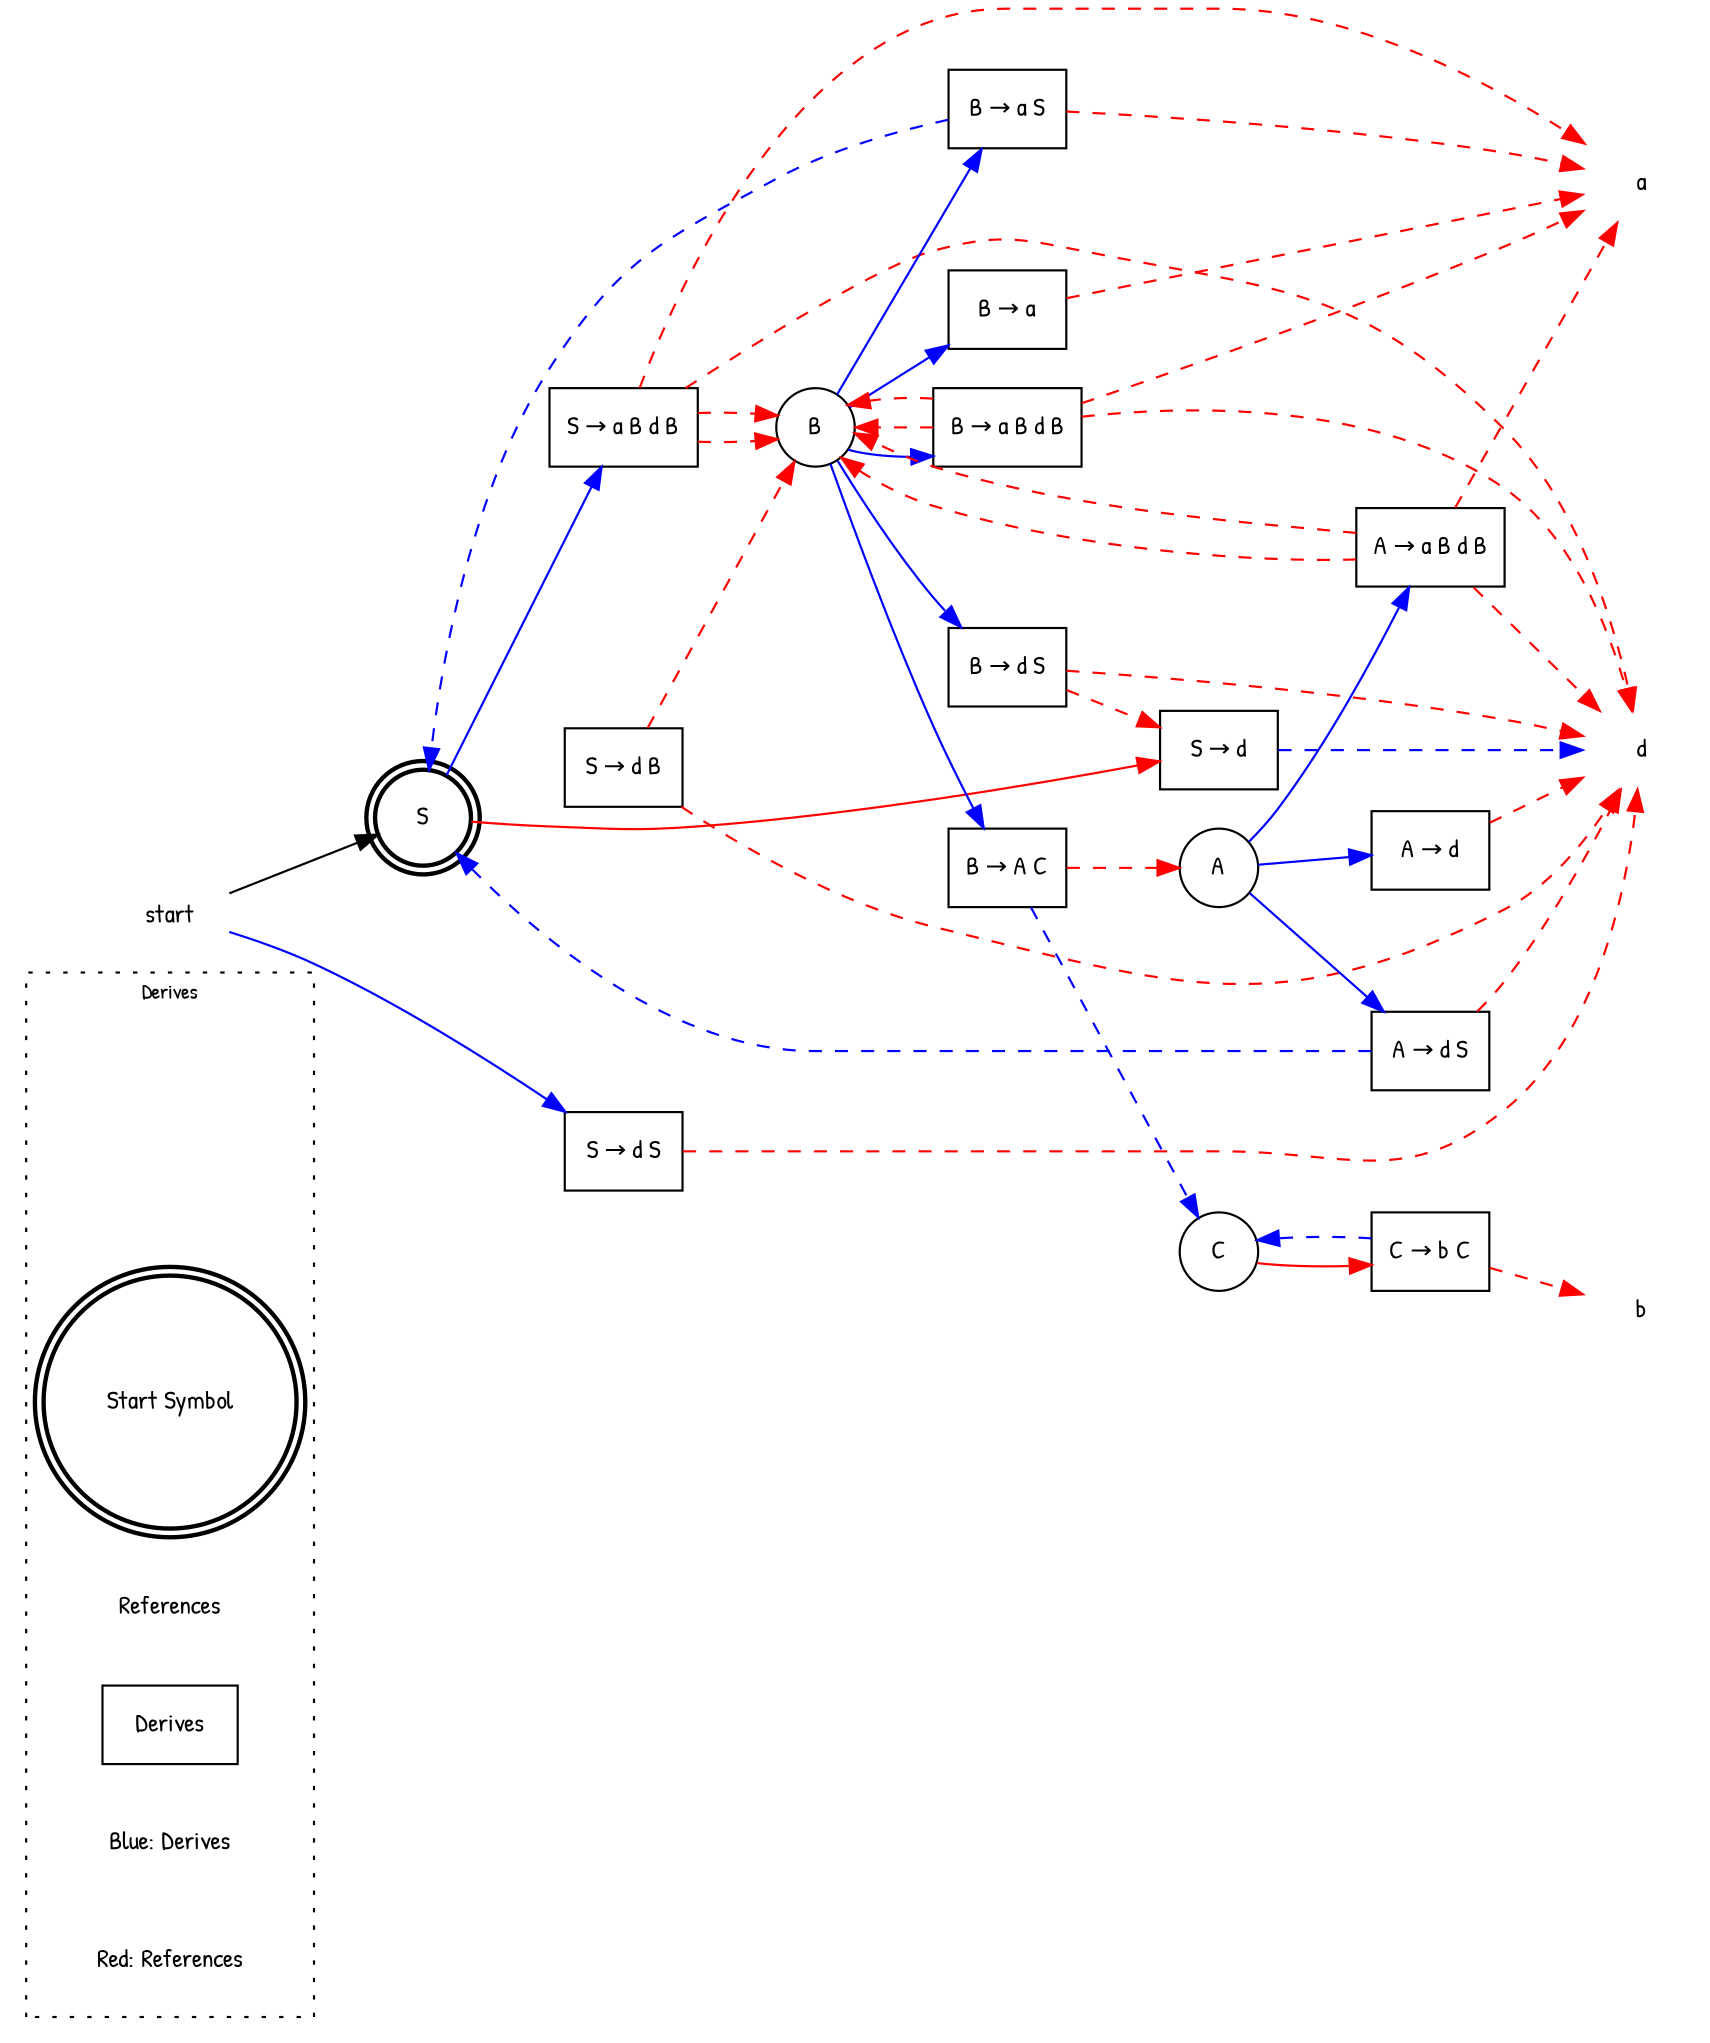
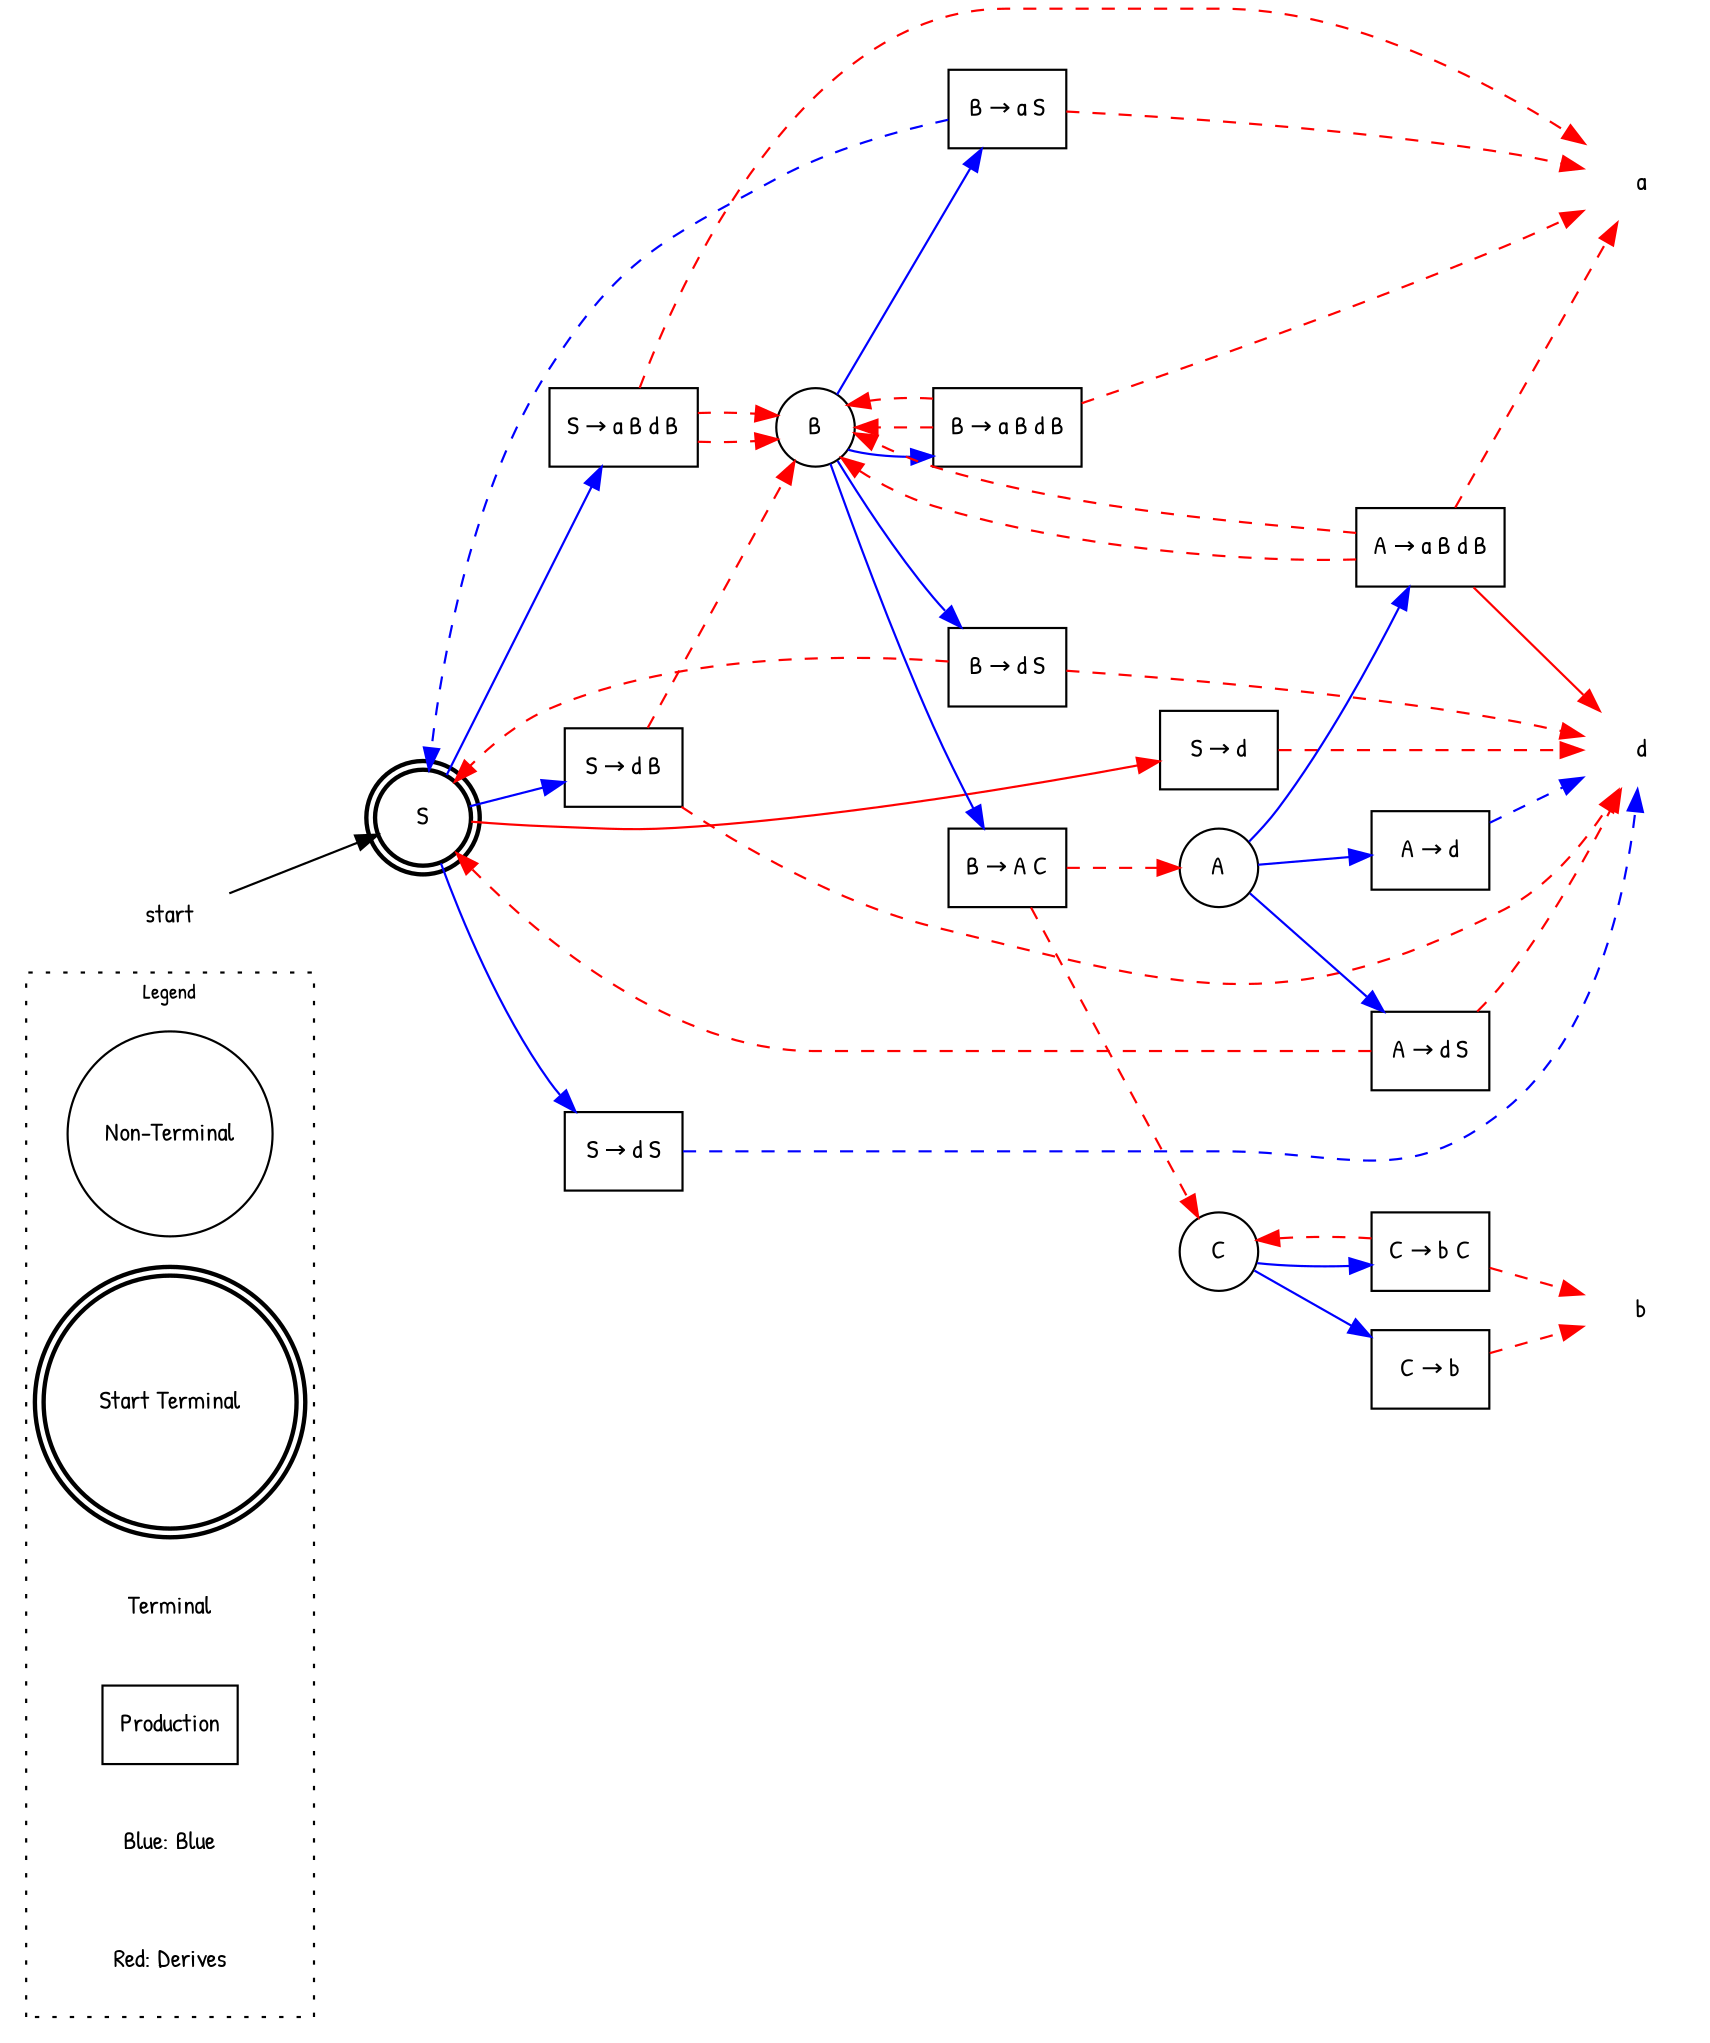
(1241, 282) -> none
(1007, 310) -> none
(1416, 444) -> none
(1528, 641) -> (1528, 641)
(1103, 705) -> (697, 669)
(1419, 750) -> (1419, 750)
none -> (506, 797)
(1526, 805) -> (1526, 805)
(170, 993) -> (170, 993)
(393, 1005) -> (492, 984)
(895, 1051) -> (895, 1051)
(1117, 1067) -> (1117, 1067)
none -> (170, 1134)
(1267, 1153) -> (1267, 1153)
(1326, 1237) -> (1326, 1237)
(1303, 1266) -> (1303, 1266)
none -> (1430, 1369)
(170, 1402) -> (170, 1402)
(170, 1607) -> (170, 1607)
(170, 1725) -> (170, 1725)
(170, 1843) -> (170, 1843)
(170, 1960) -> (170, 1960)
